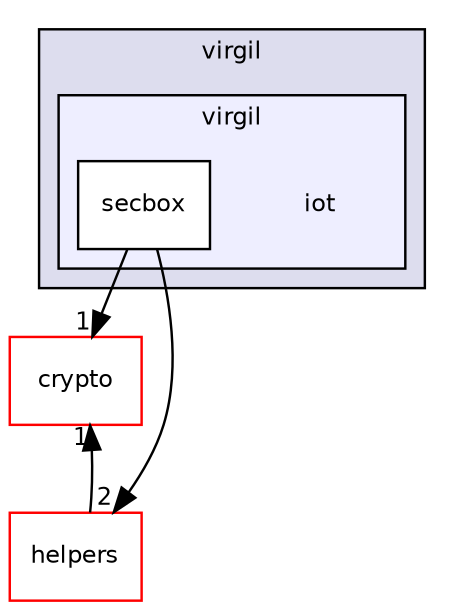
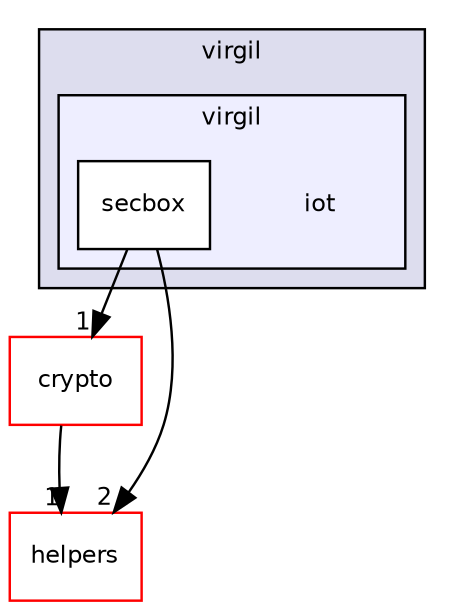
(92, 481) -> (59, 457)
